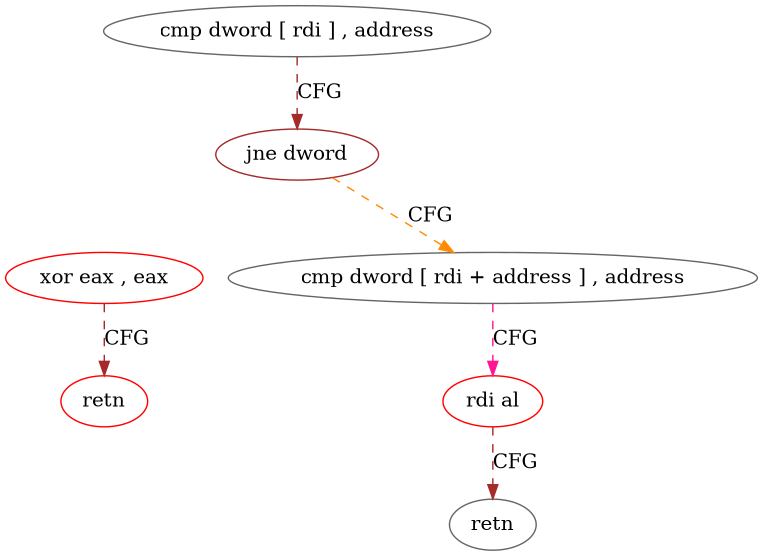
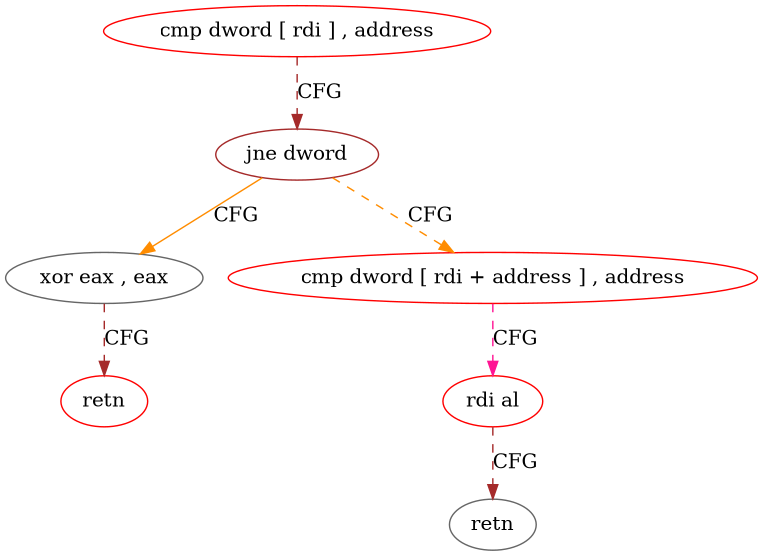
(297, 31) -> (297, 31)
none -> (207, 212)
(104, 278) -> (104, 278)
(493, 278) -> (493, 278)
